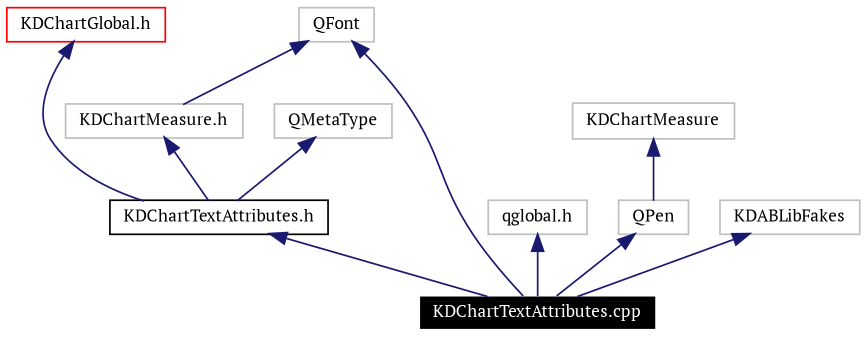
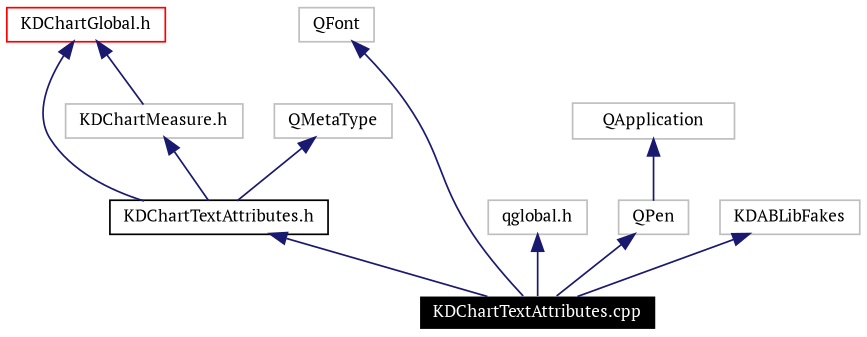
(238, 77) -> (125, 80)
(654, 121) -> (654, 121)
